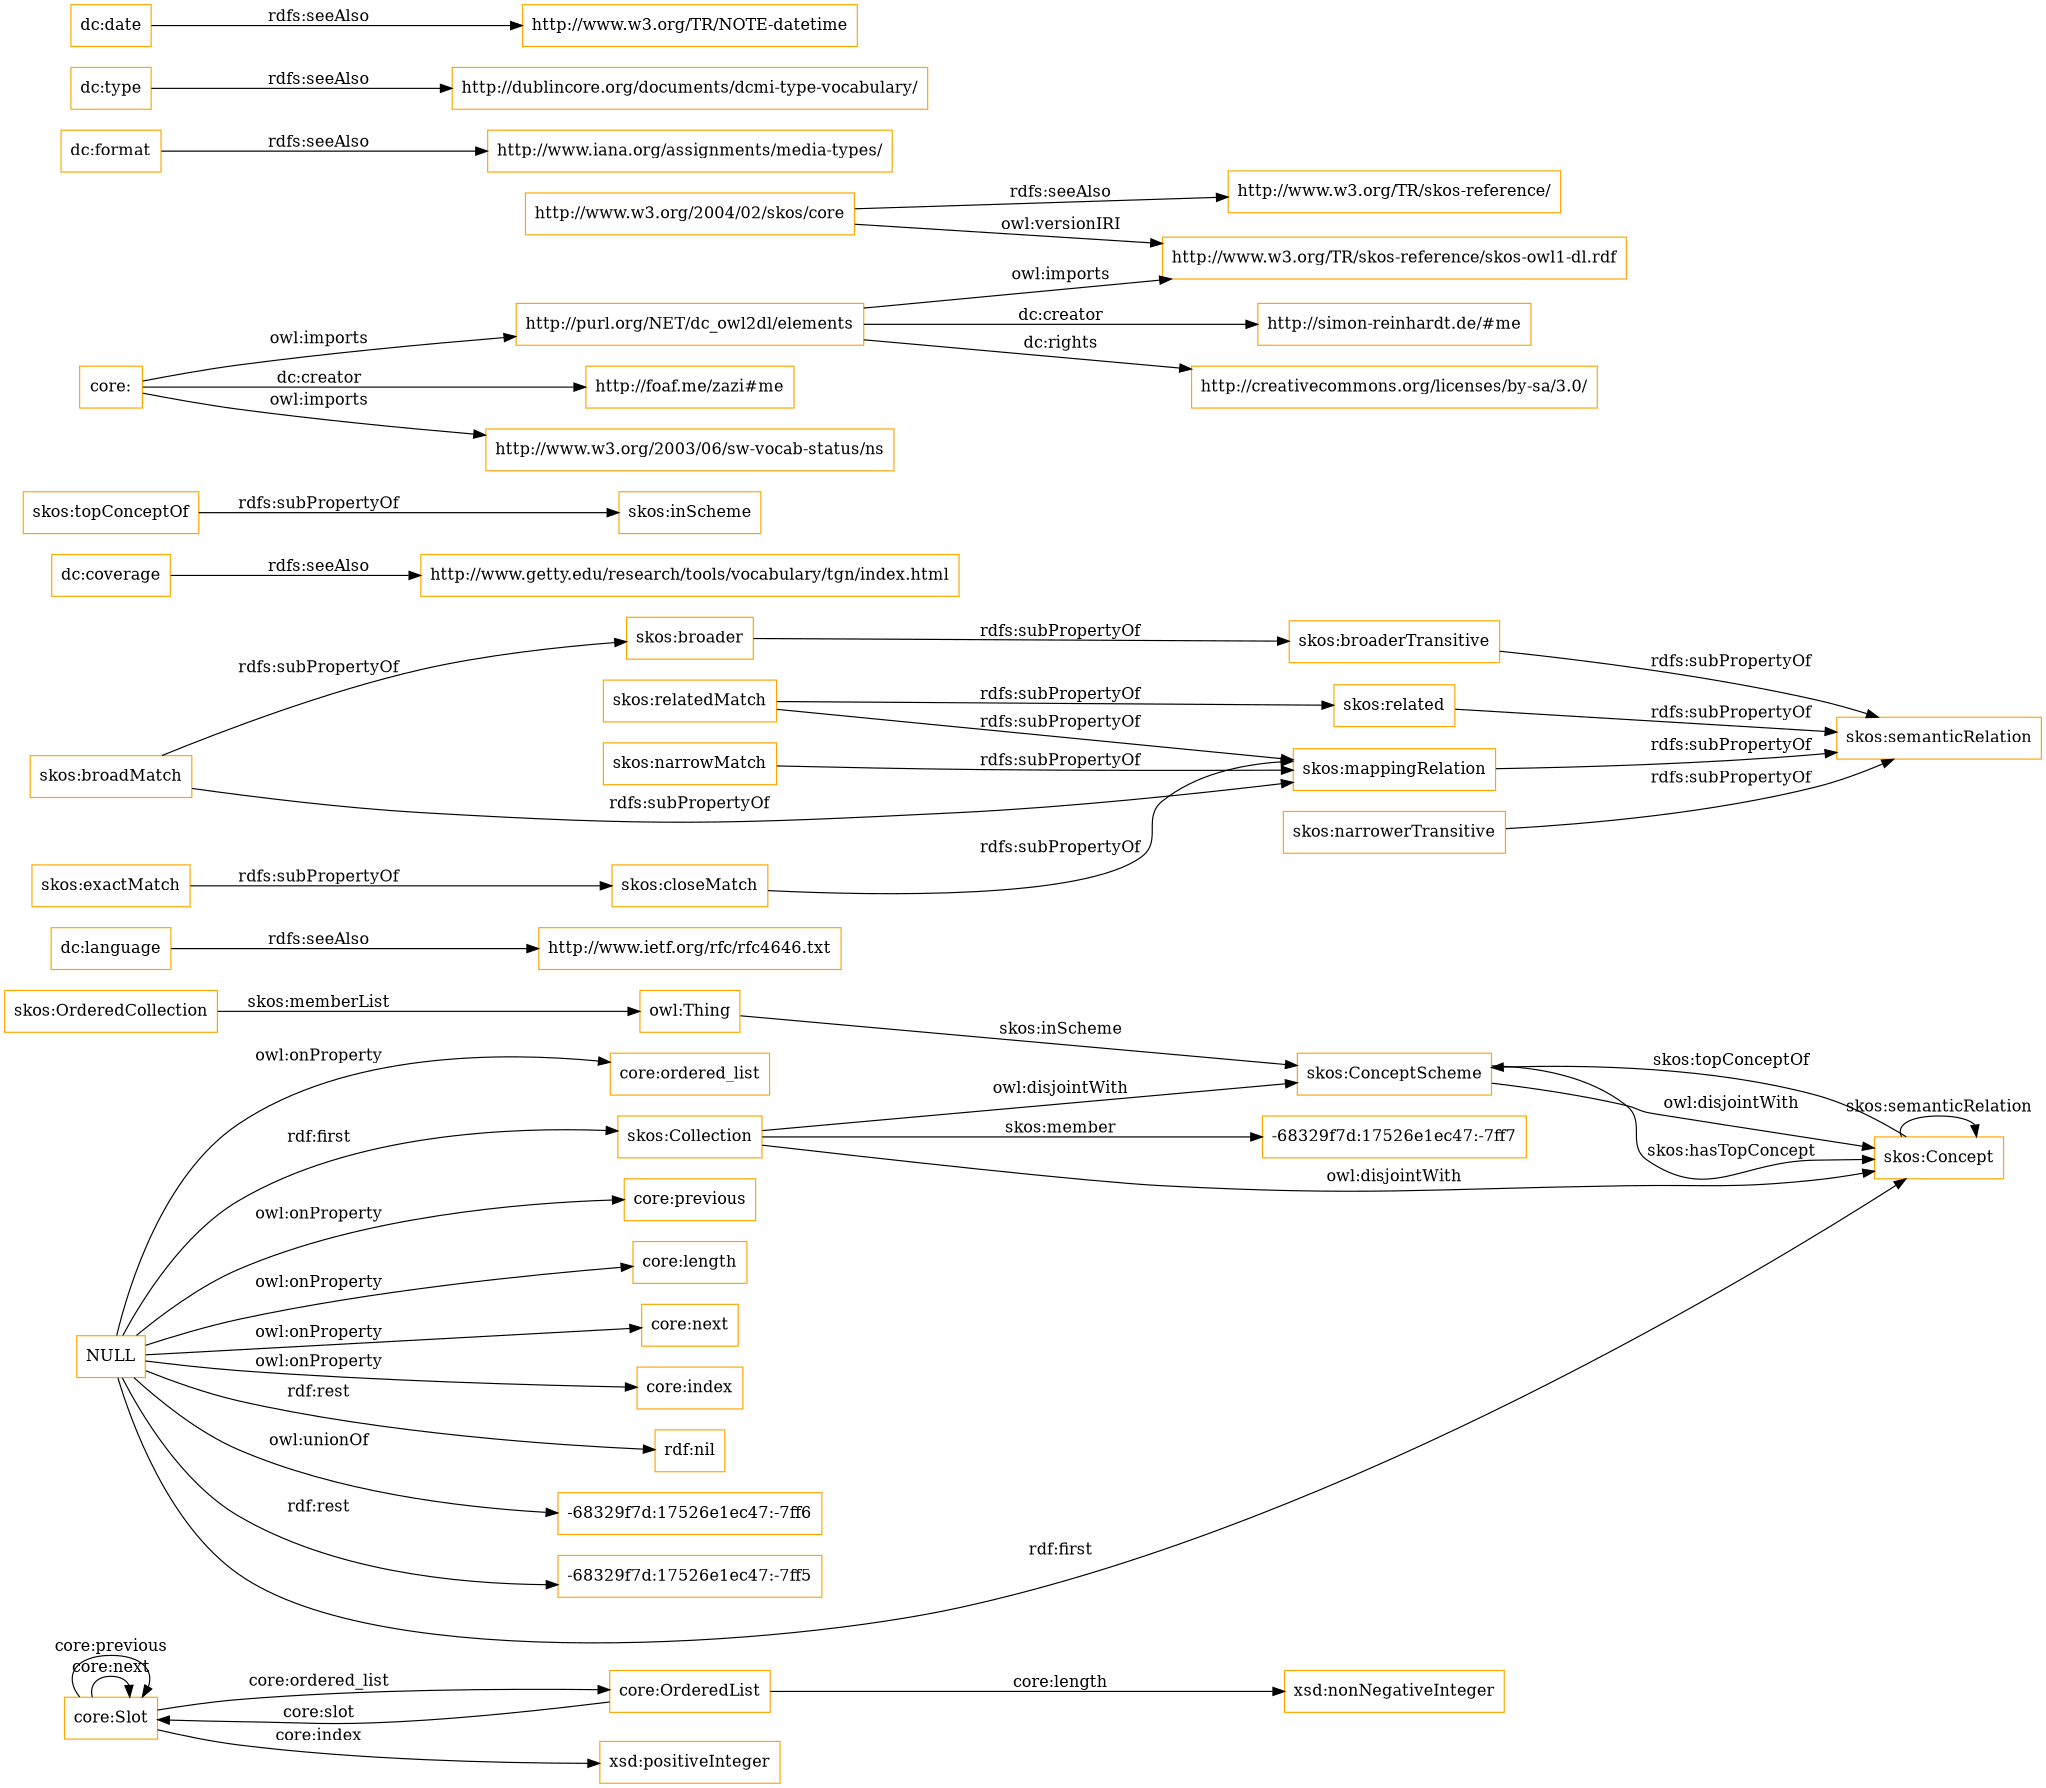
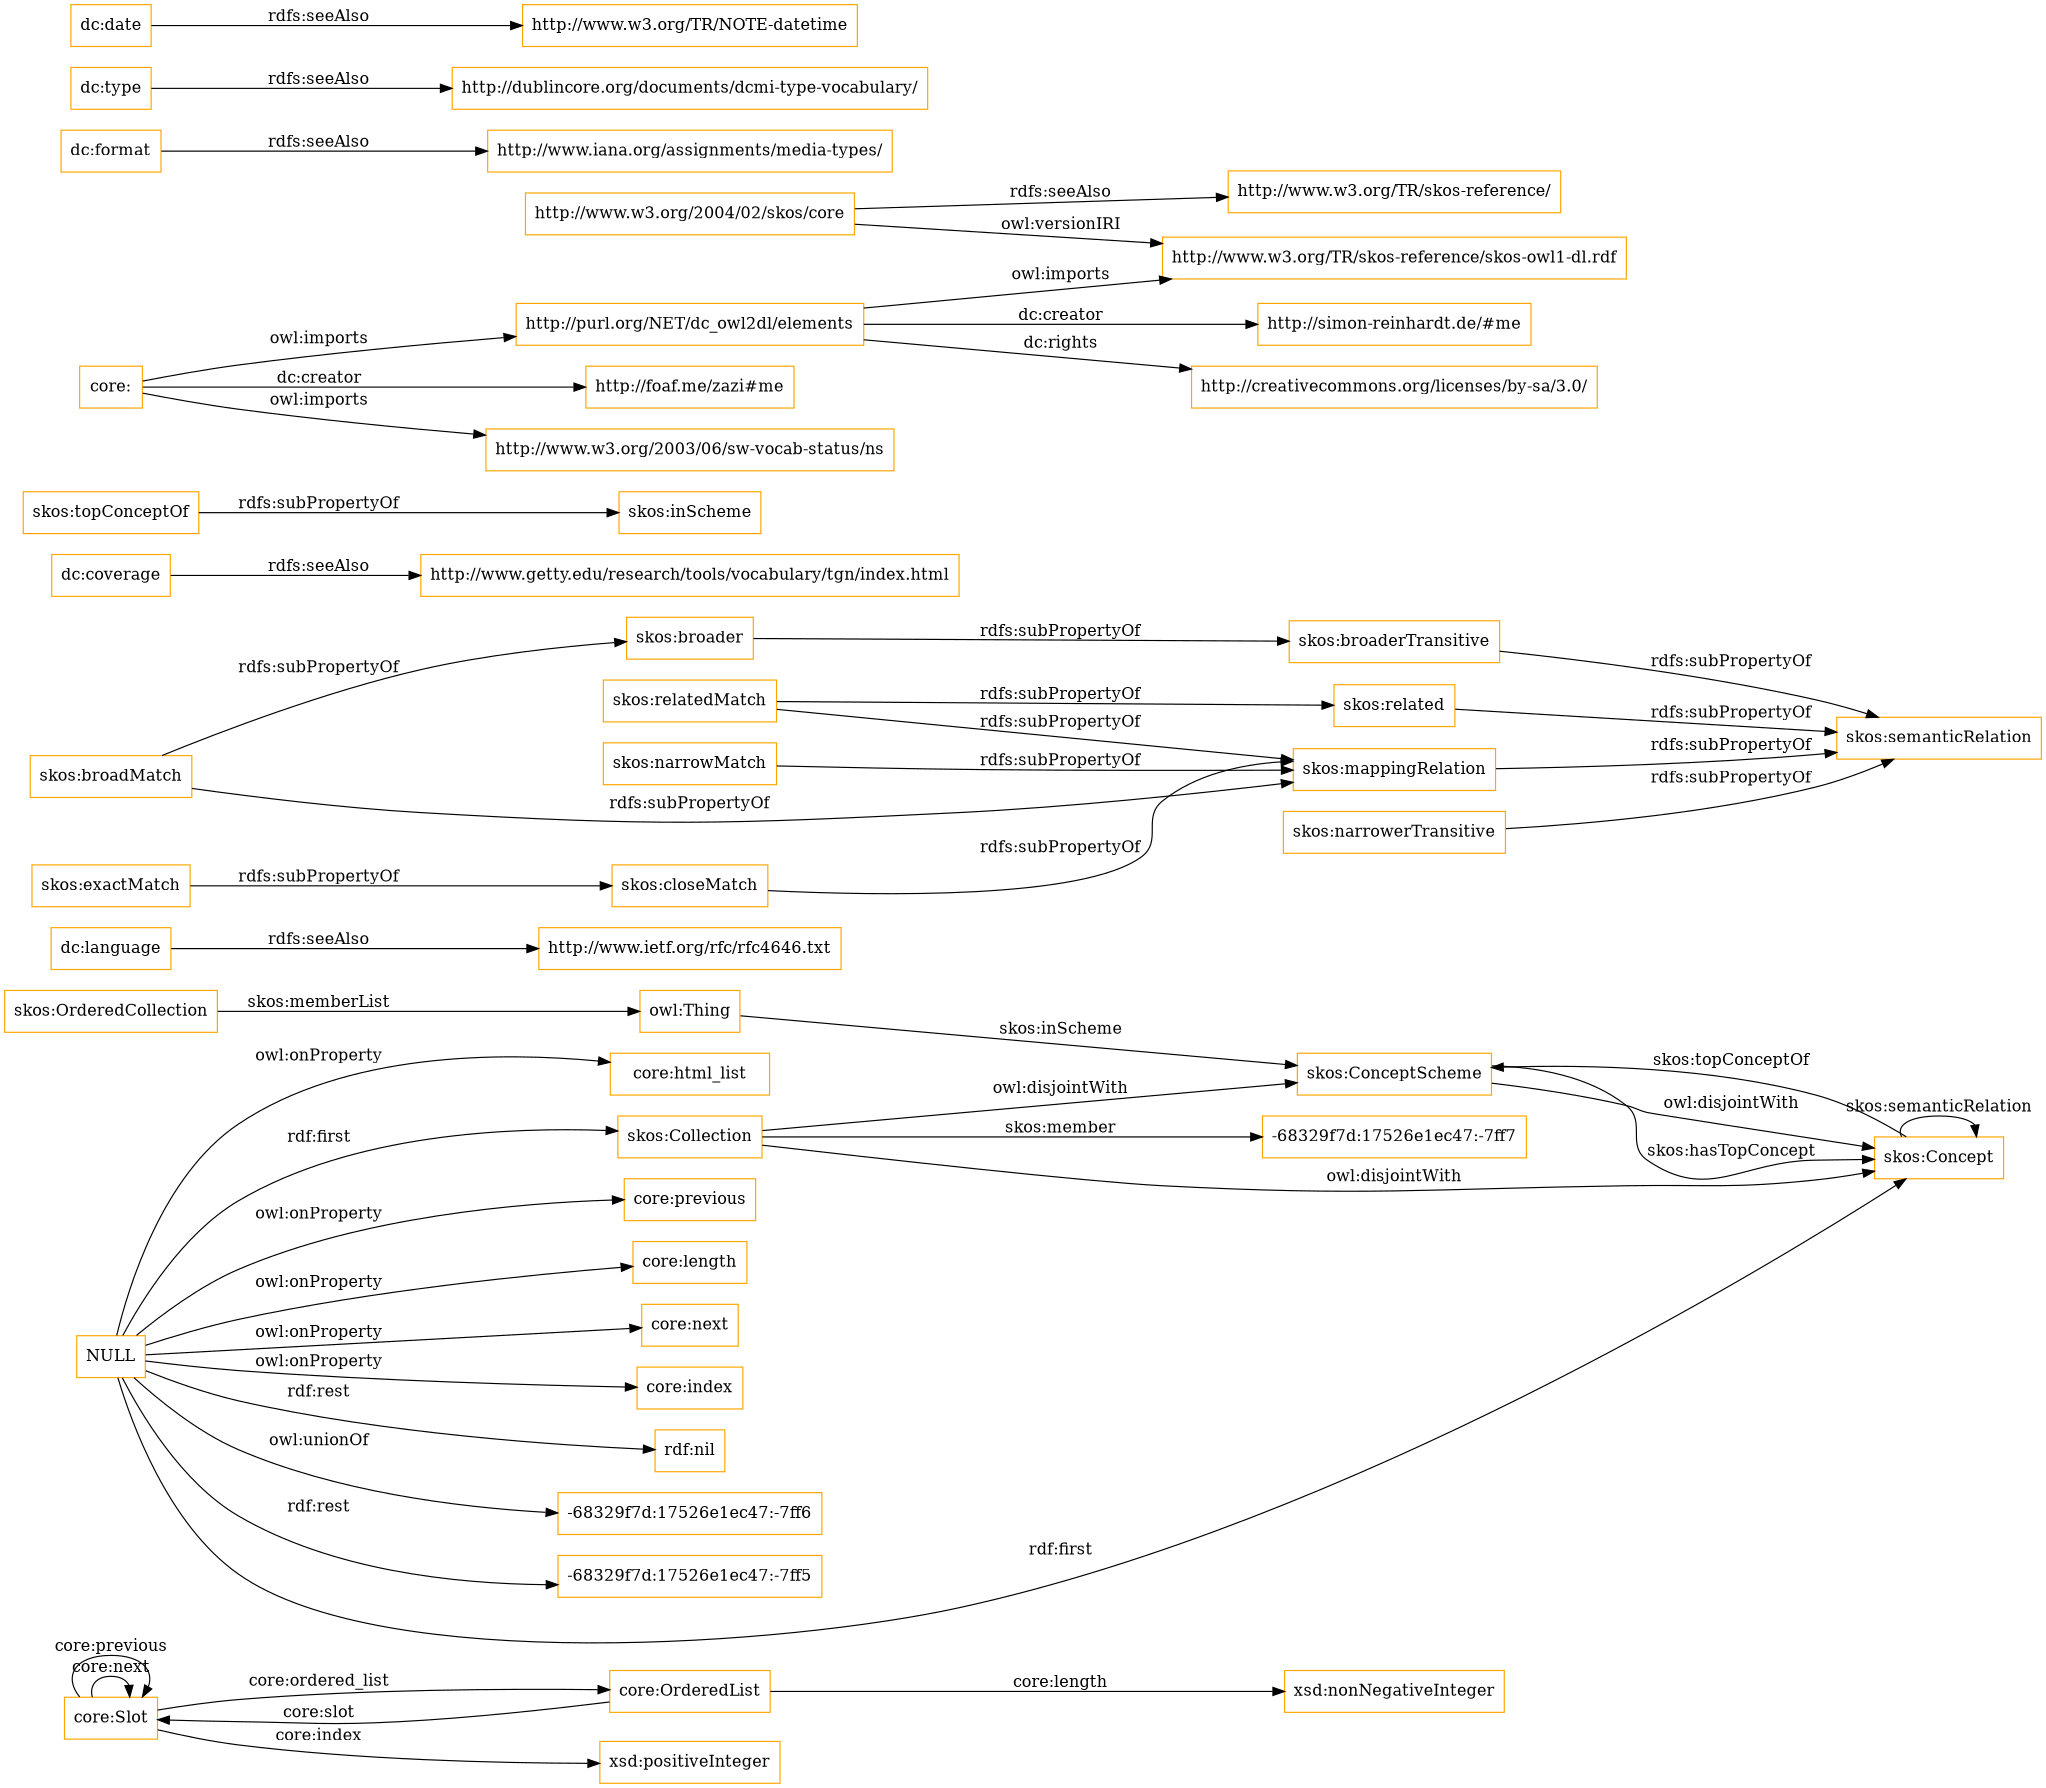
(690, 1074) -> (690, 1074)
